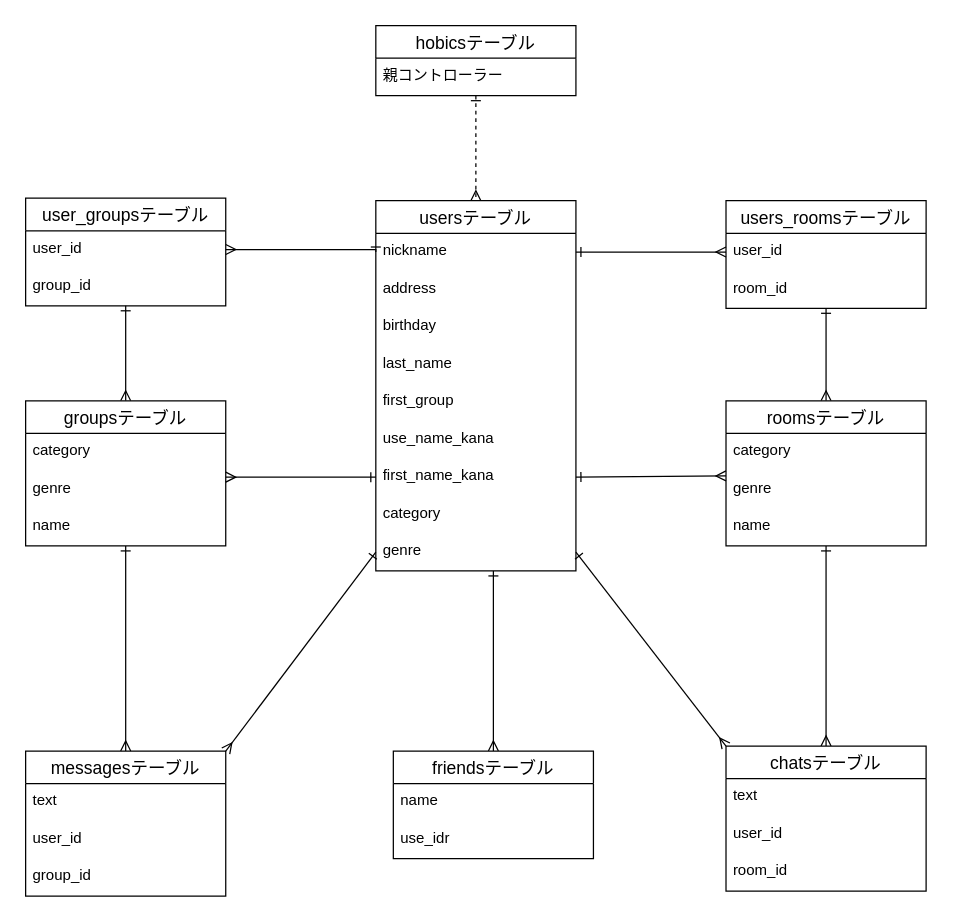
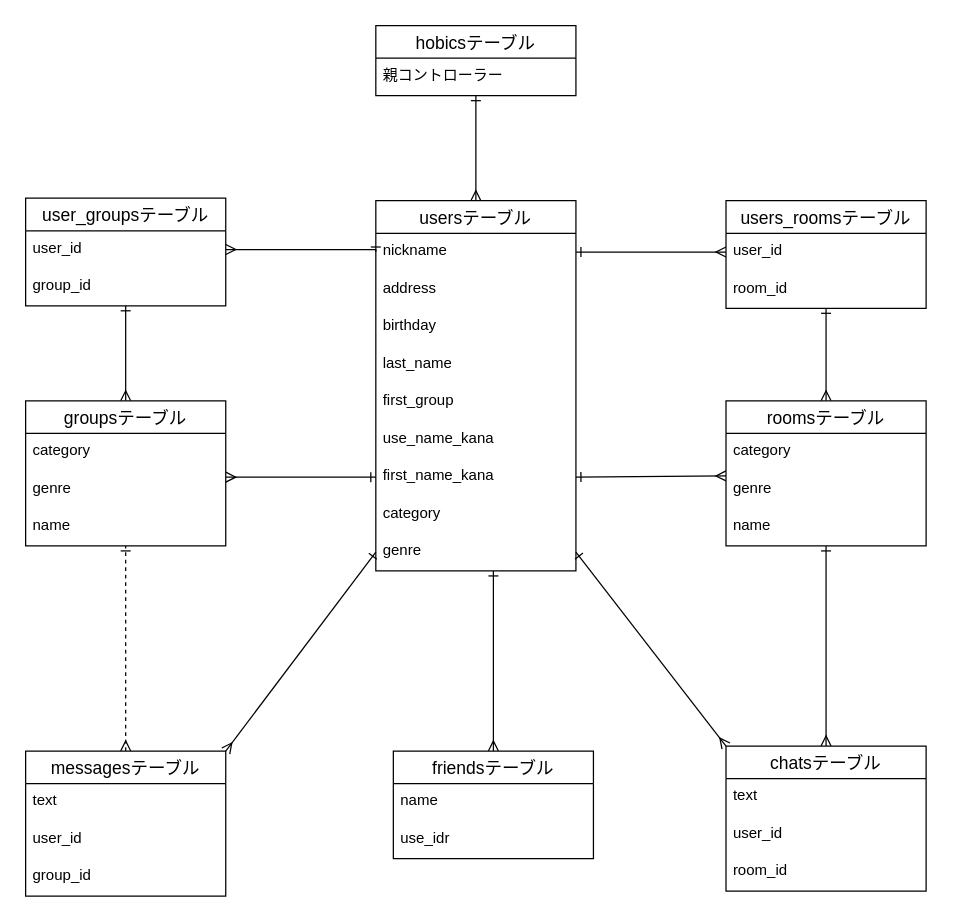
(476, 143) -> (476, 143)
(126, 648) -> (126, 648)
